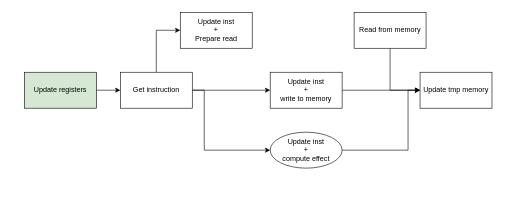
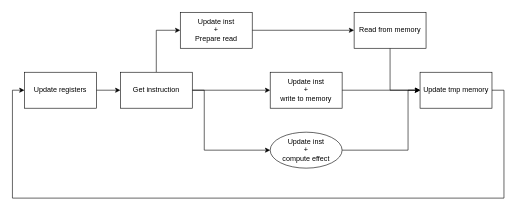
none -> (348, 30)
(60, 90) -> (60, 90)
none -> (12, 141)
